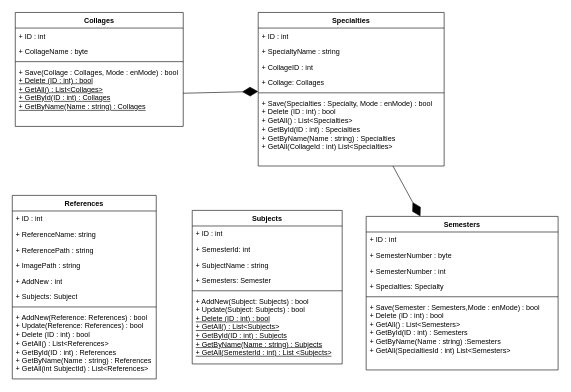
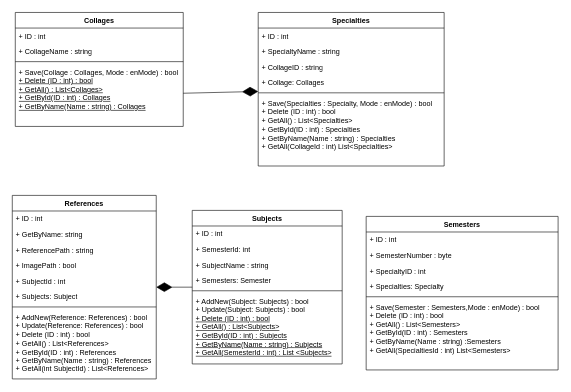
(54, 52) -> (57, 52)
(290, 68) -> (296, 68)
(403, 185) -> none
(59, 235) -> (50, 235)
(52, 266) -> (48, 266)
(411, 272) -> (404, 272)
(39, 282) -> (45, 282)
none -> (173, 287)
